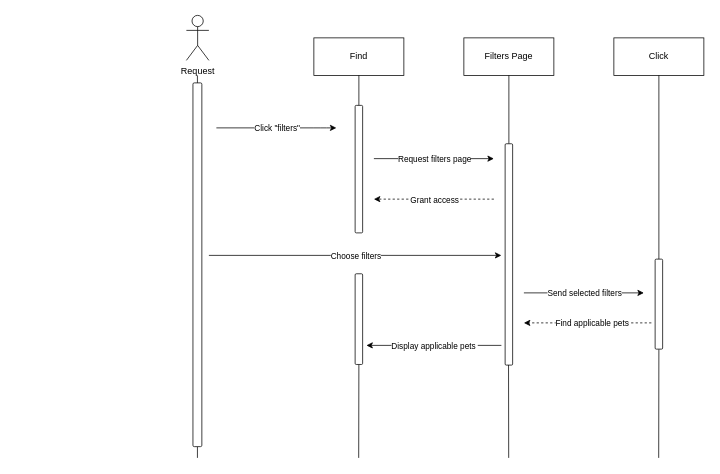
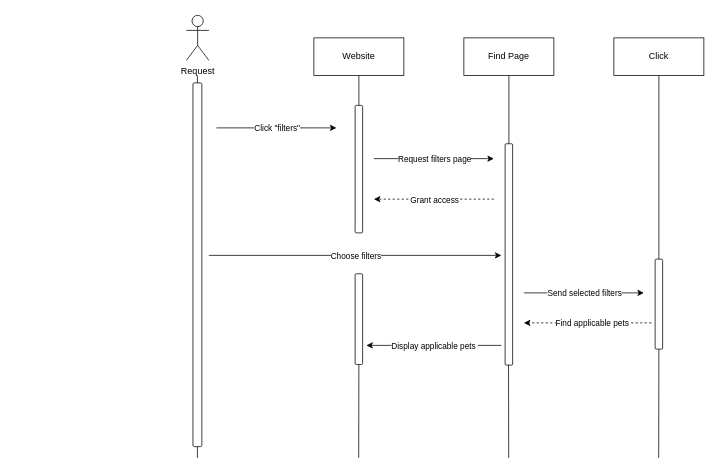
(359, 57) -> (359, 57)
(509, 57) -> (509, 57)
